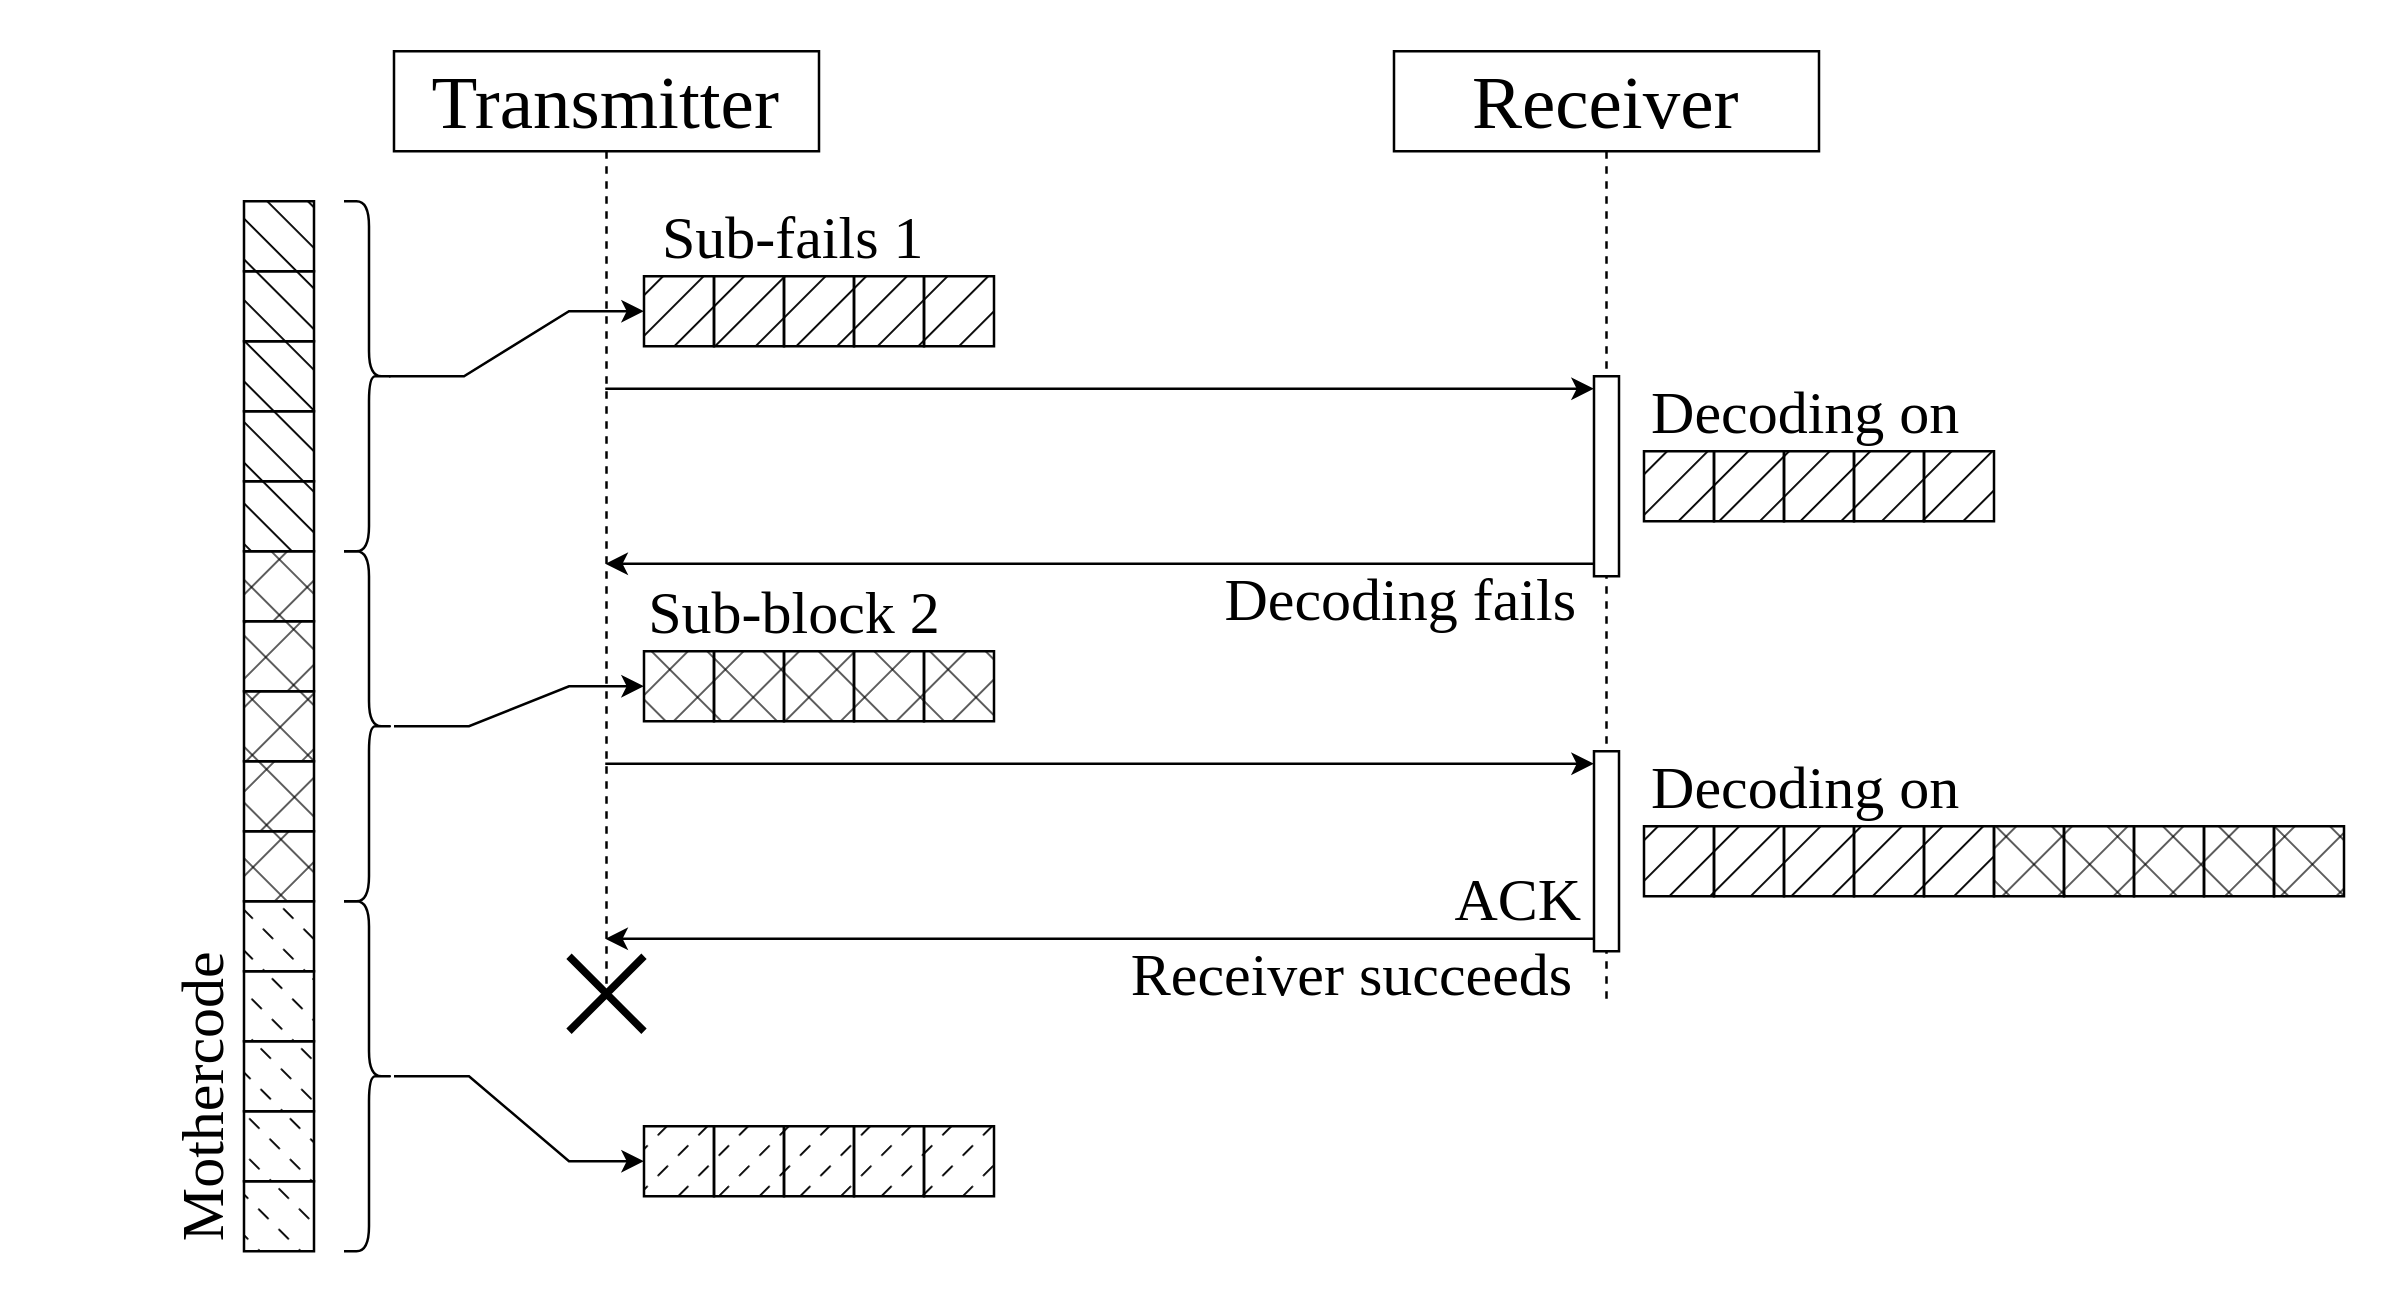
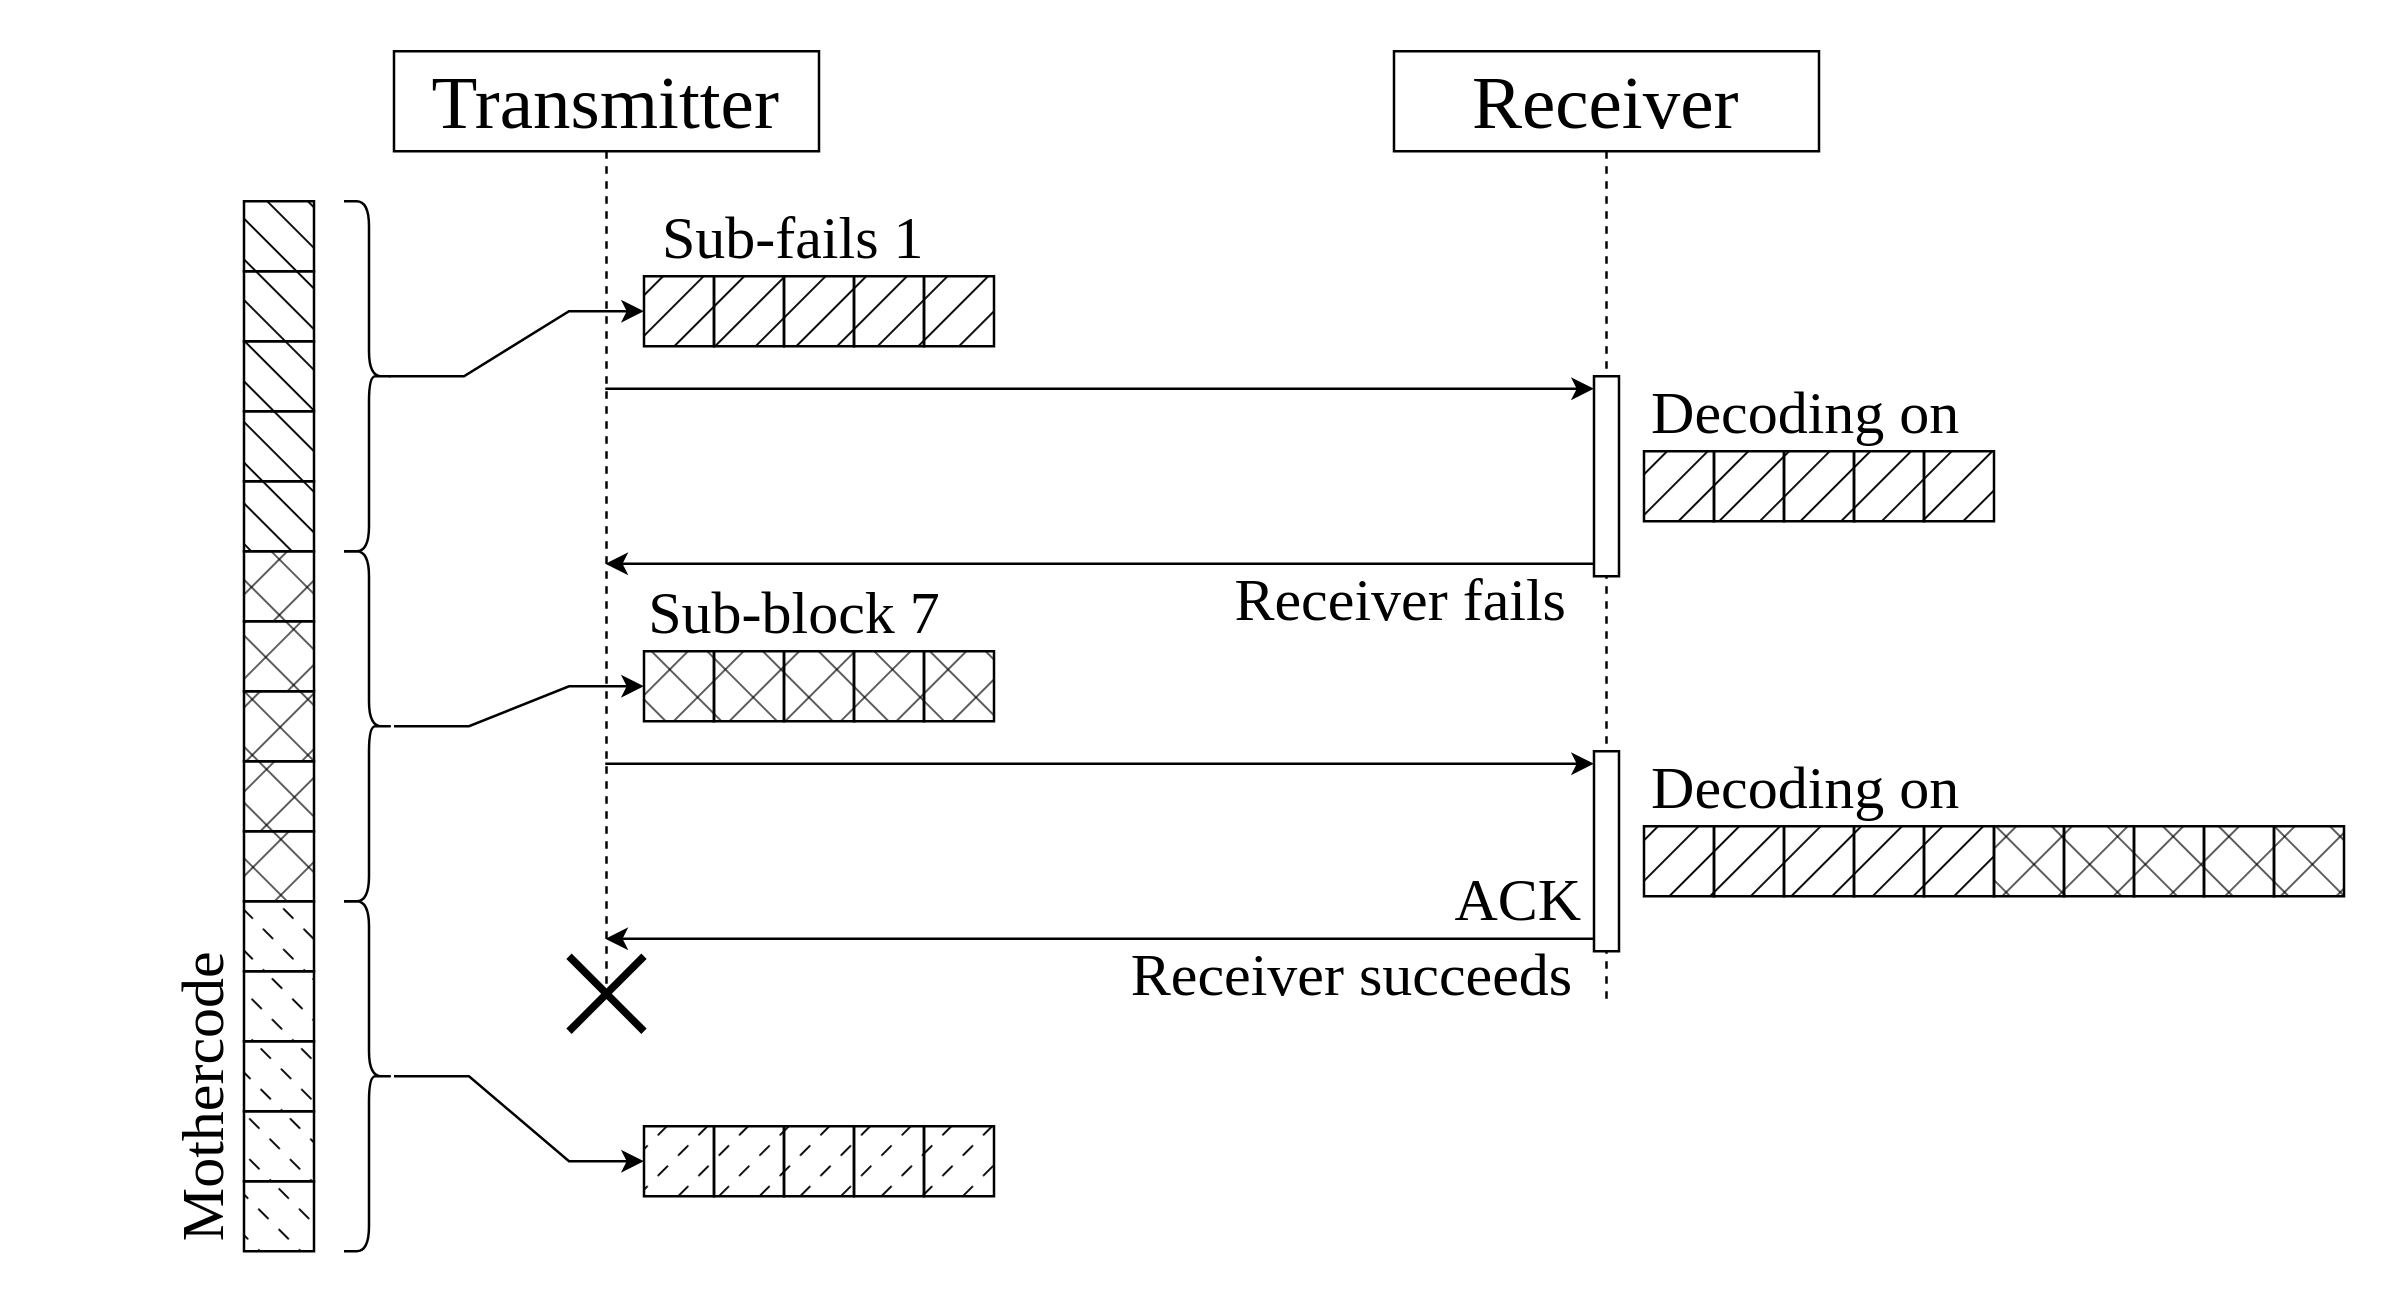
(1401, 601) -> (1401, 601)
(795, 614) -> (795, 614)
